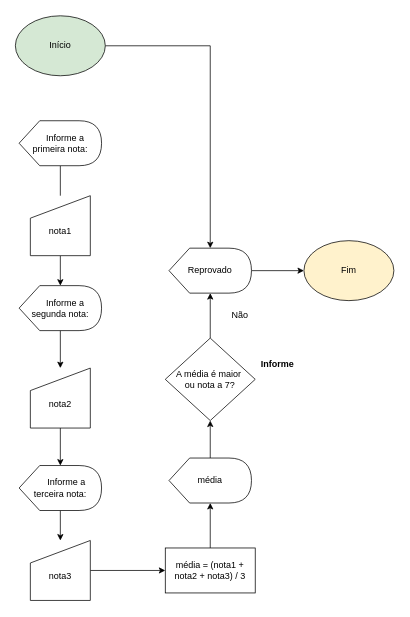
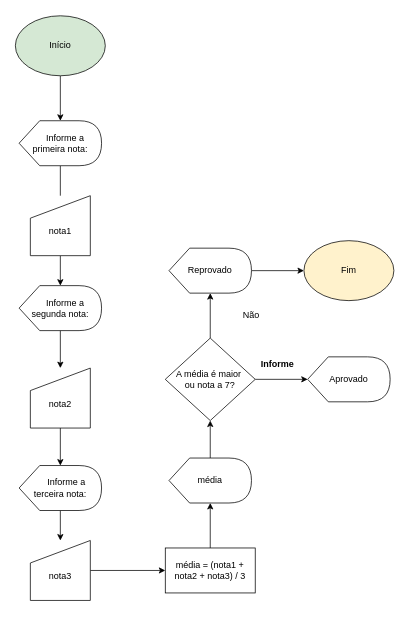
(210, 92) -> (60, 95)
(240, 315) -> (252, 315)
none -> (279, 379)
none -> (349, 379)
